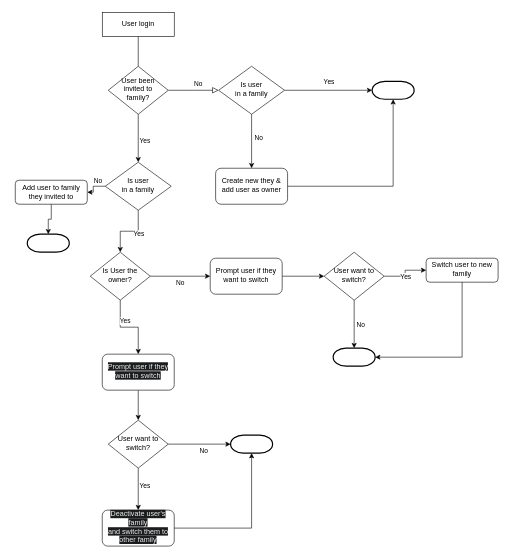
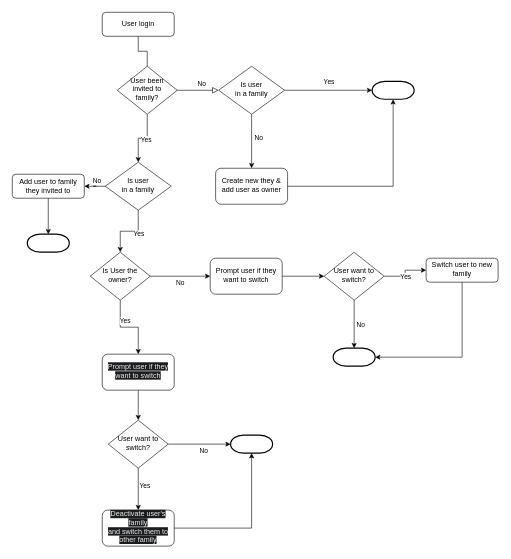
(138, 24) -> (138, 24)
(138, 90) -> (147, 90)
(51, 192) -> (48, 186)
